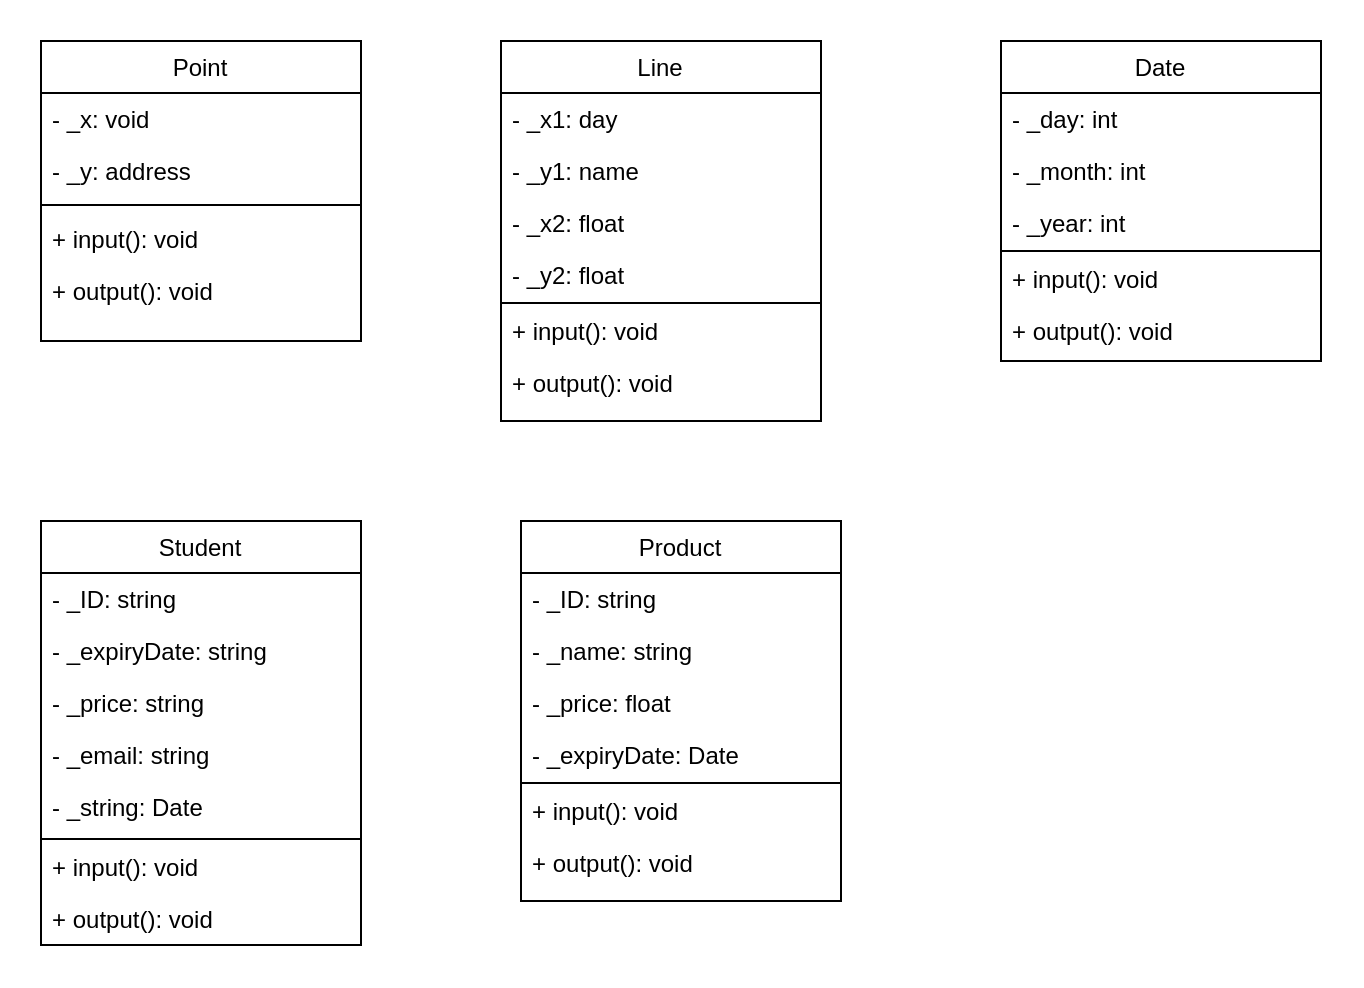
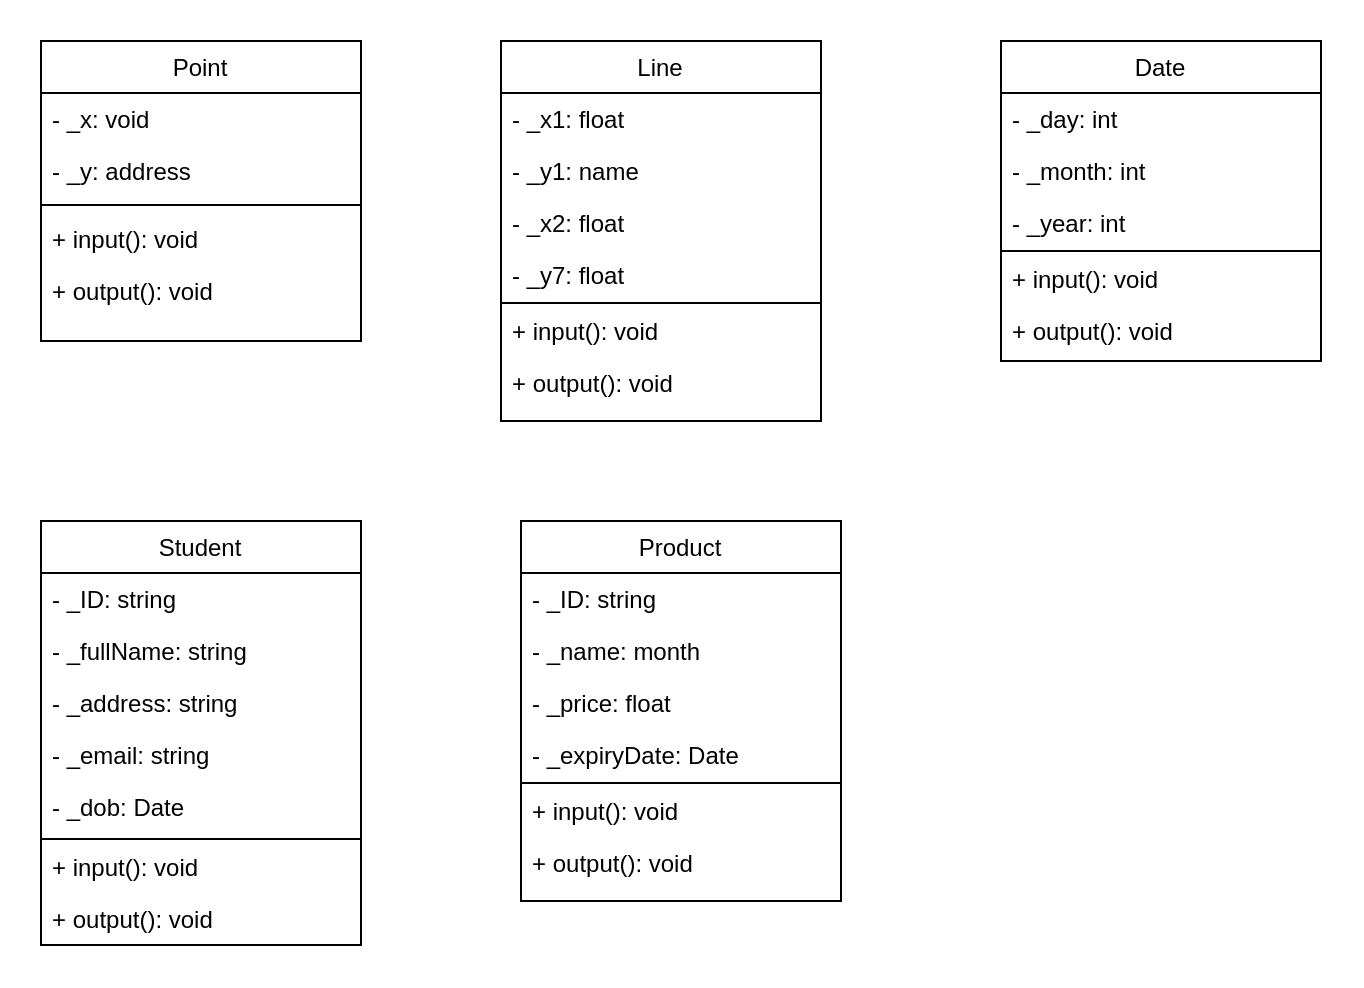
(570, 120) -> (580, 120)
(580, 276) -> (580, 276)
(178, 652) -> (161, 652)
(620, 652) -> (617, 652)
(144, 704) -> (160, 704)
(140, 808) -> (123, 808)
